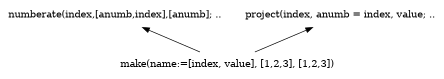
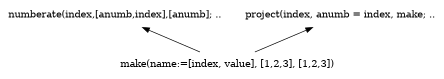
(340, 15) -> (340, 15)
